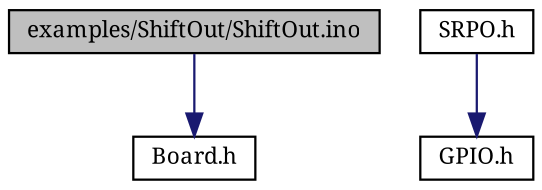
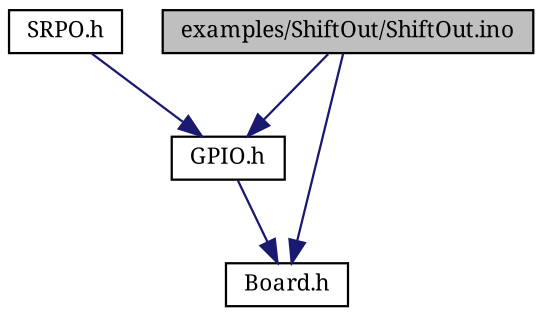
none -> (296, 87)
none -> (253, 211)
